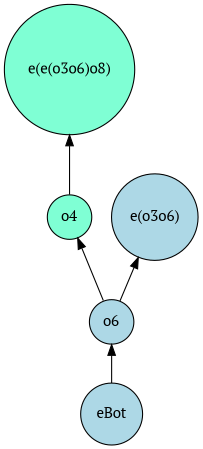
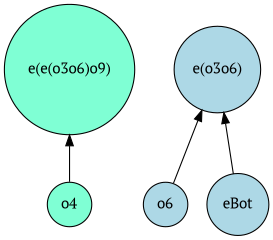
(70, 70) -> (70, 70)
(93, 275) -> none
(112, 369) -> (229, 149)
